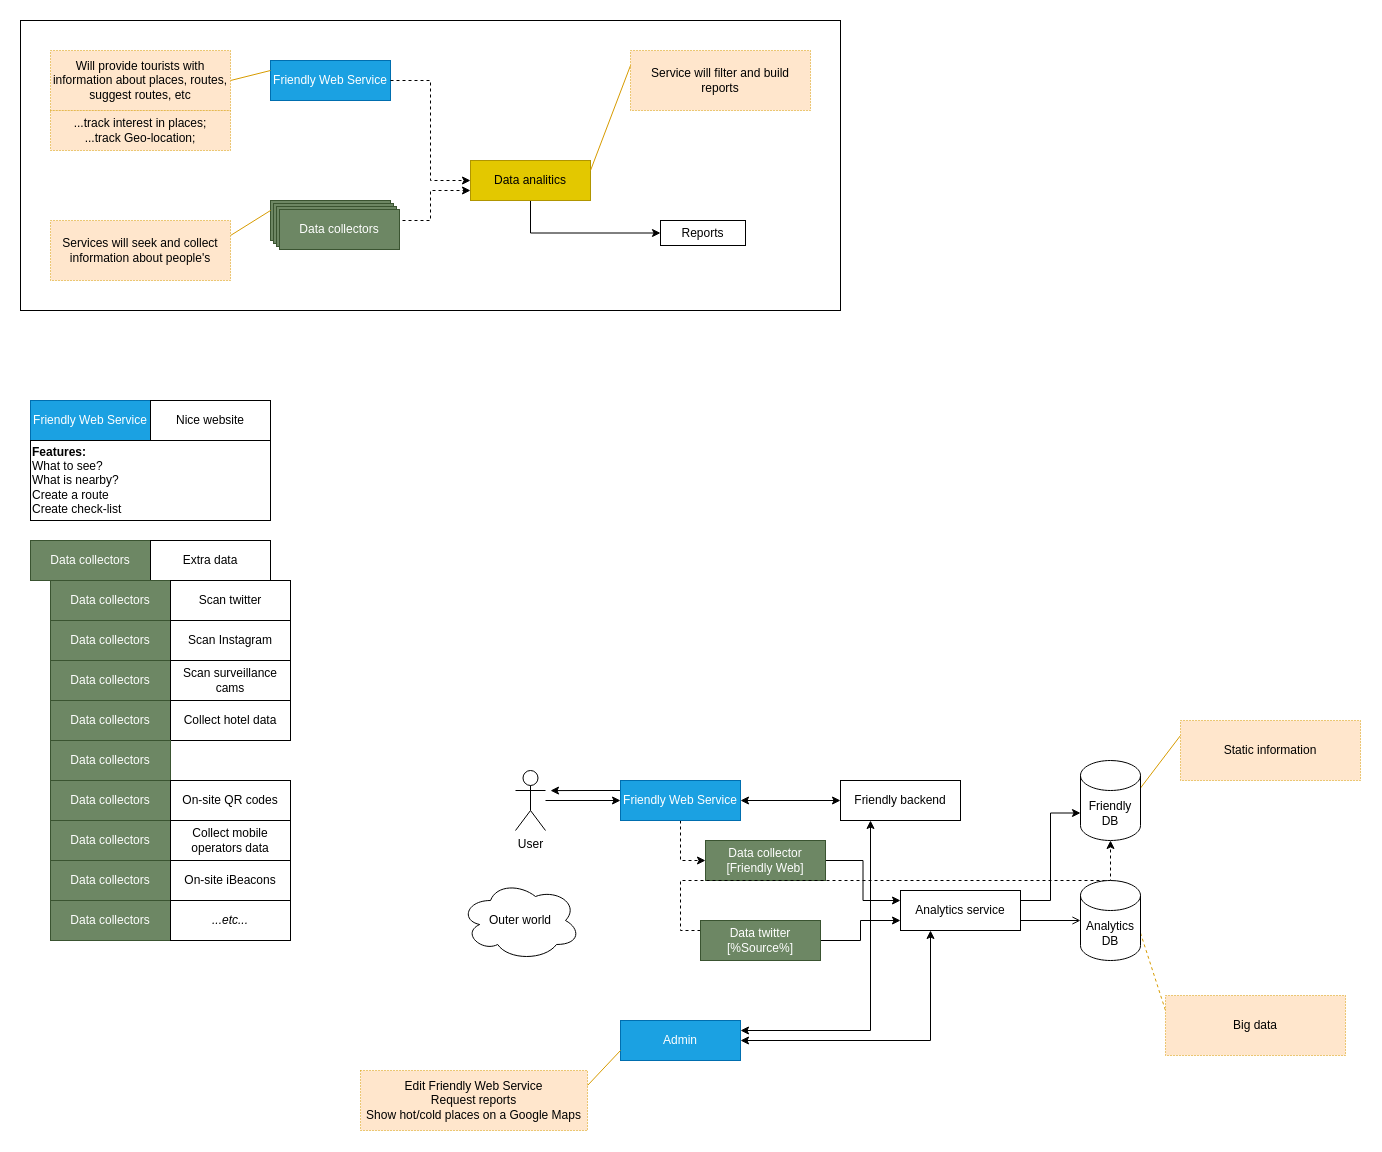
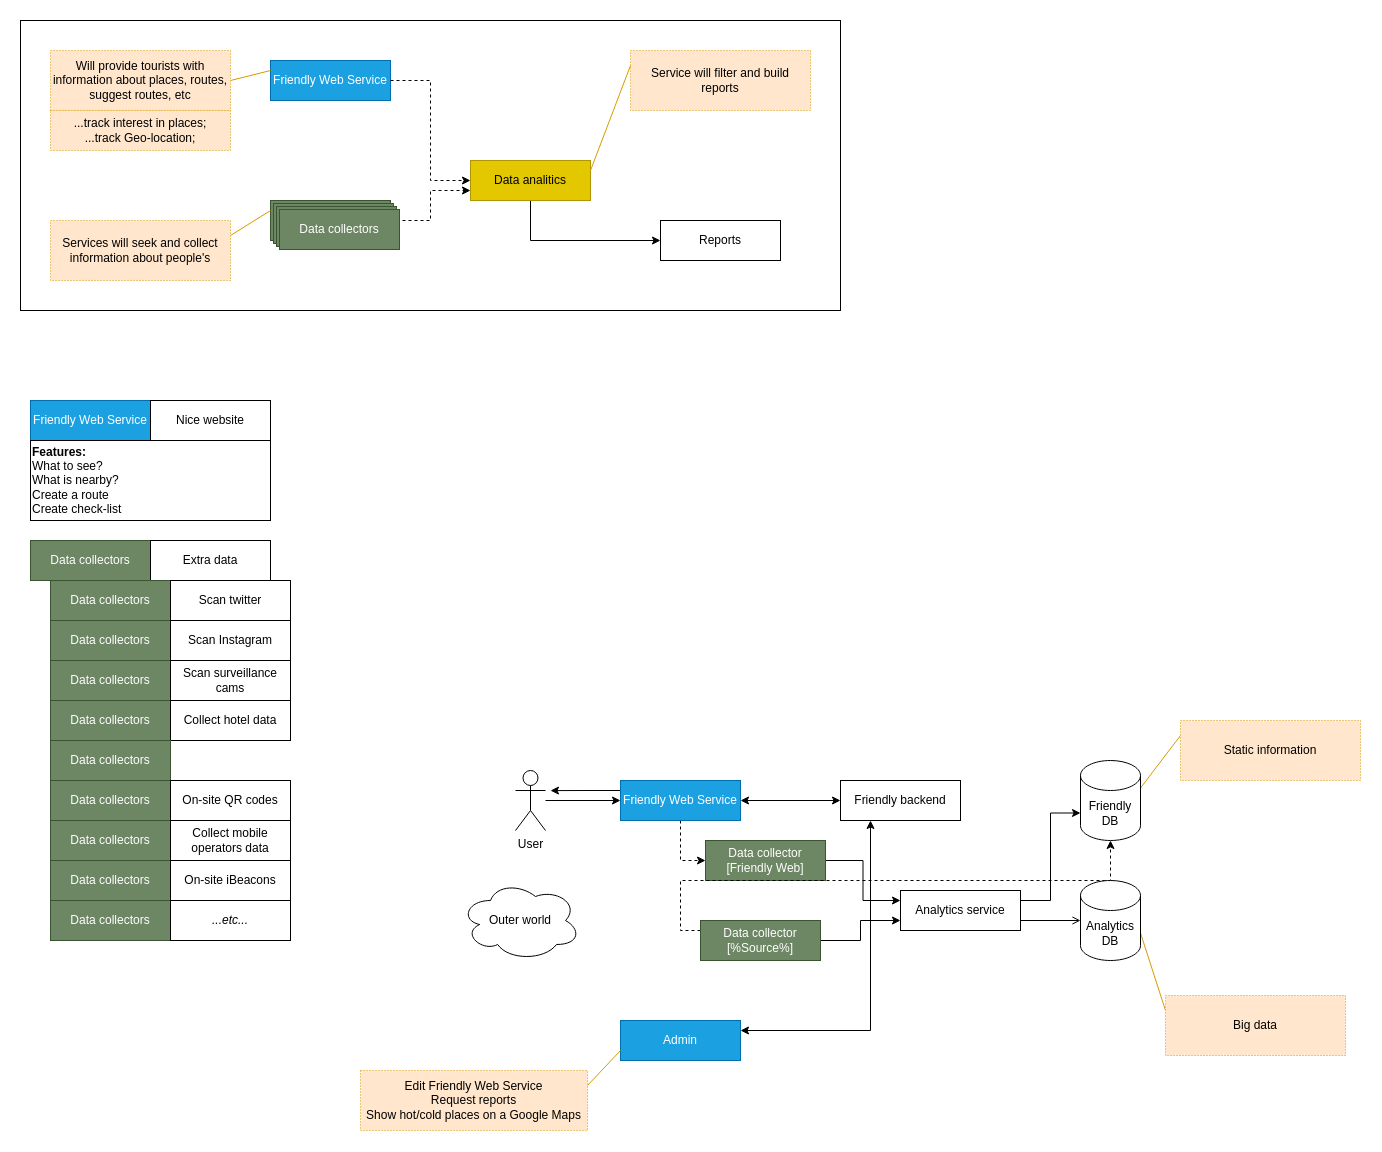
(703, 233) -> (721, 241)
(761, 941) -> (761, 941)
(1153, 970) -> (1153, 970)
(890, 1041) -> none
